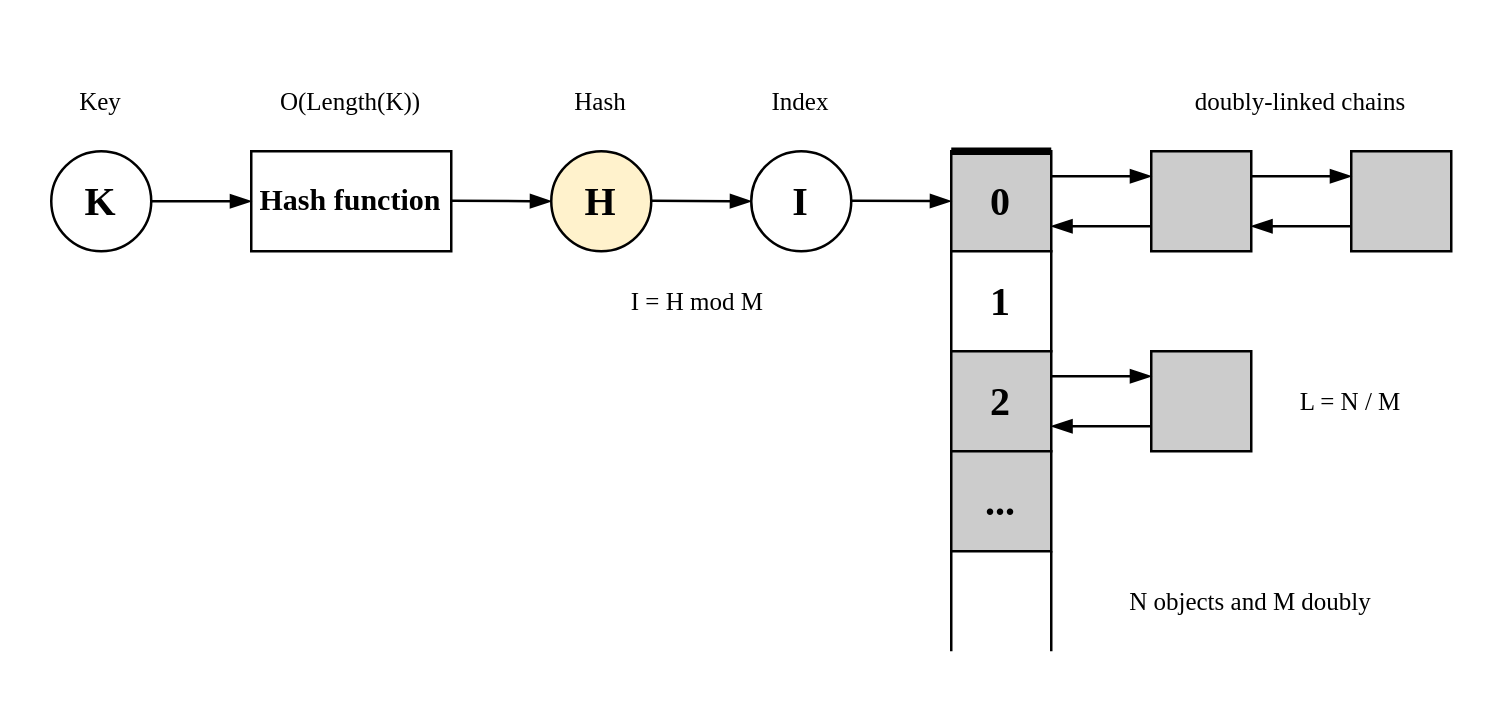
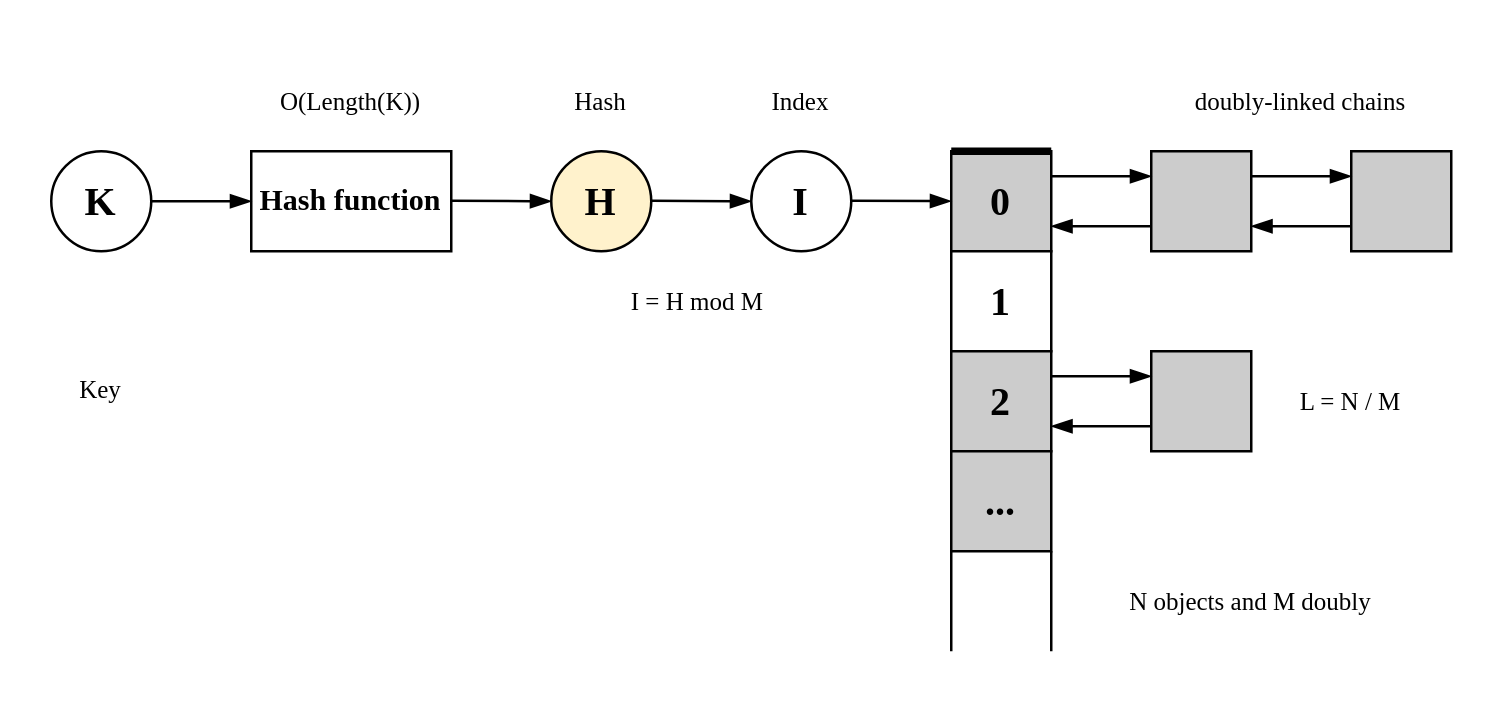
(101, 101) -> (101, 389)
